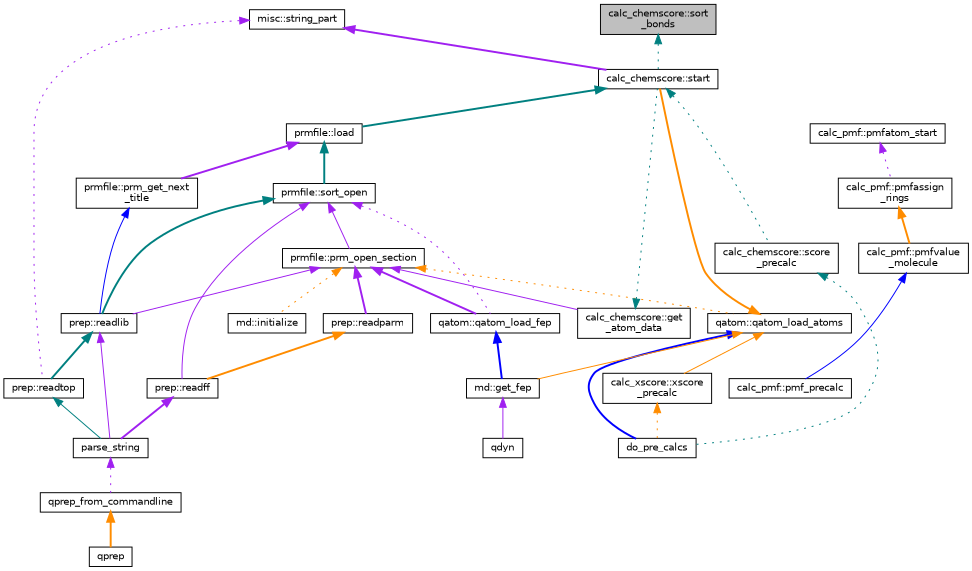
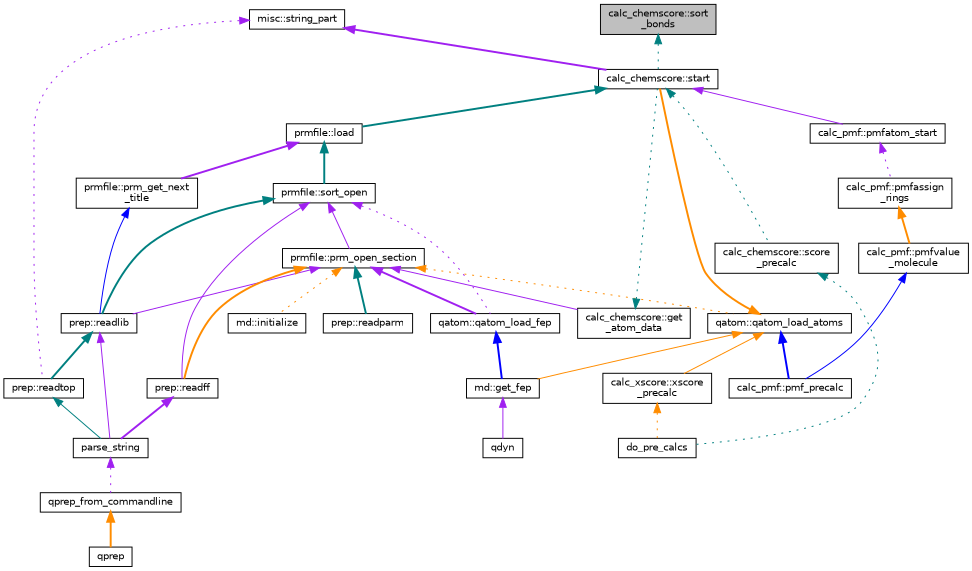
none -> (773, 107)
(362, 296) -> (362, 296)
(270, 357) -> (222, 306)
(597, 372) -> (786, 361)
